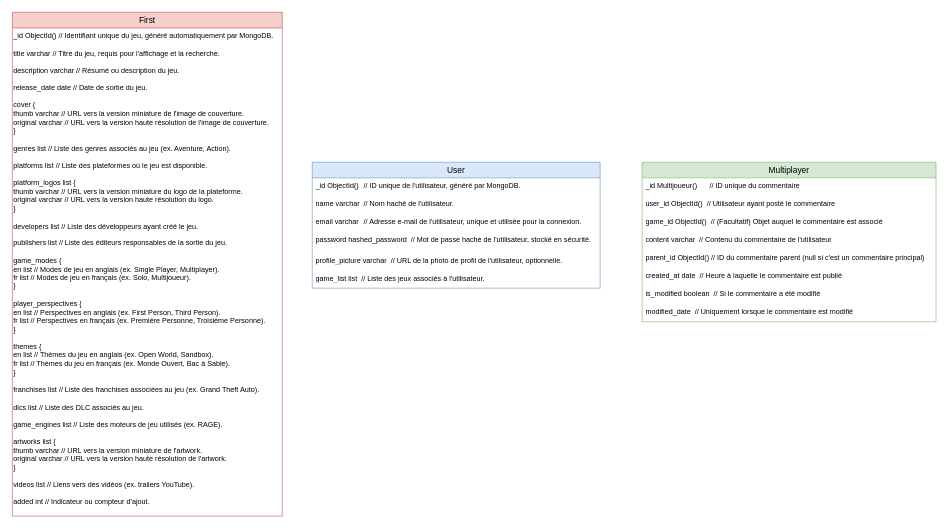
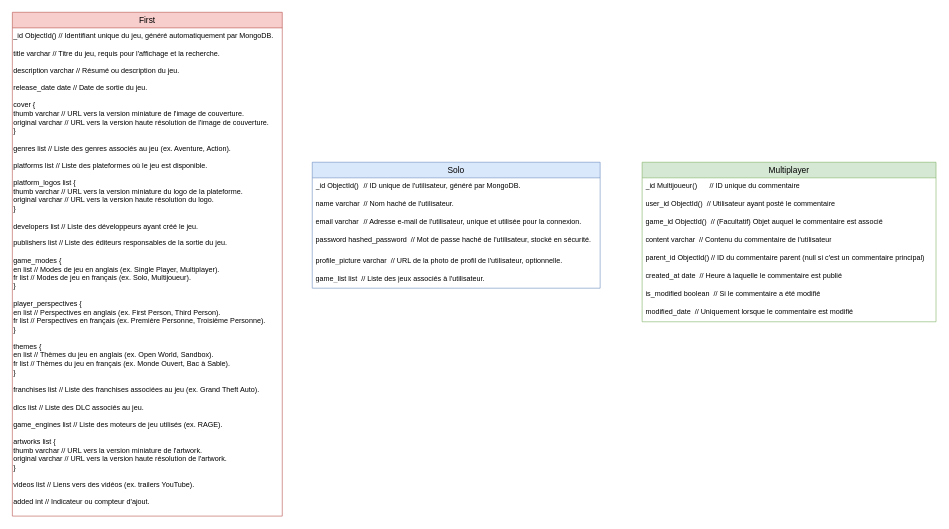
(456, 171) -> (456, 171)
